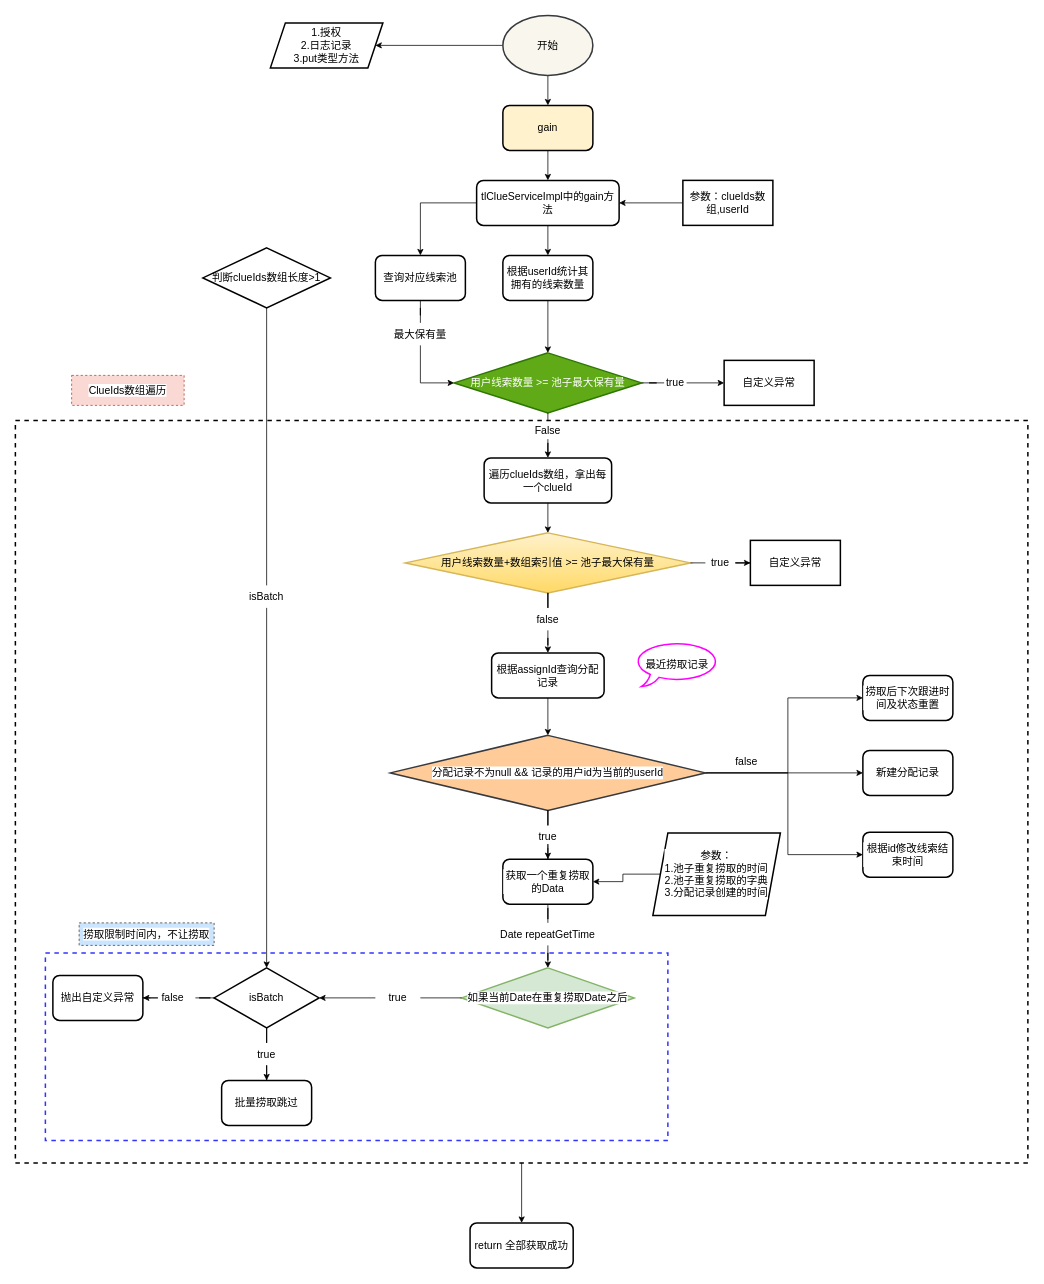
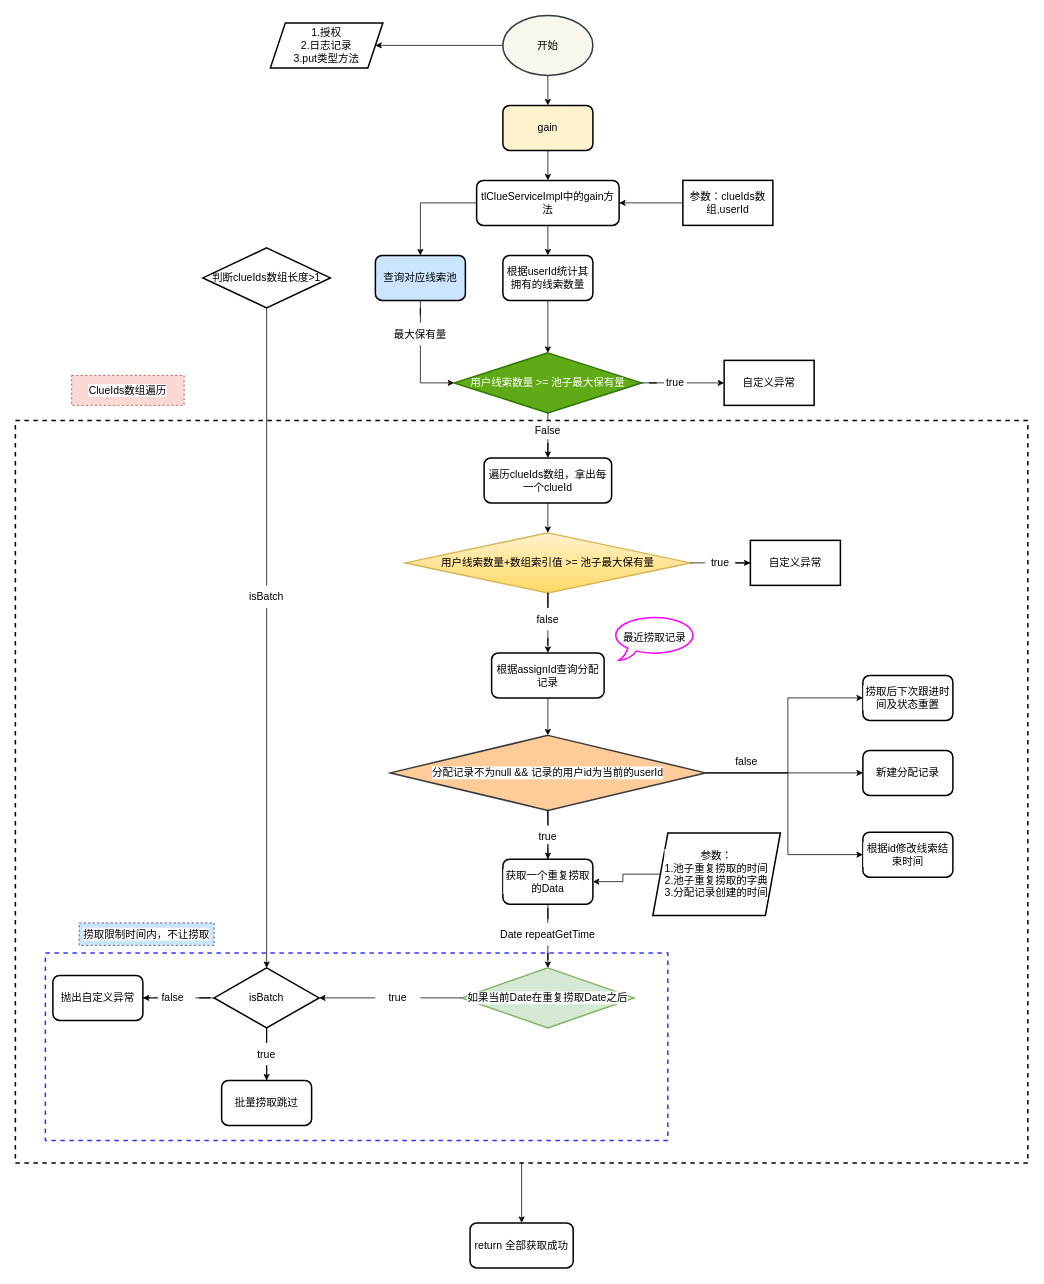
(420, 278) -> (420, 278)
(677, 664) -> (655, 638)
